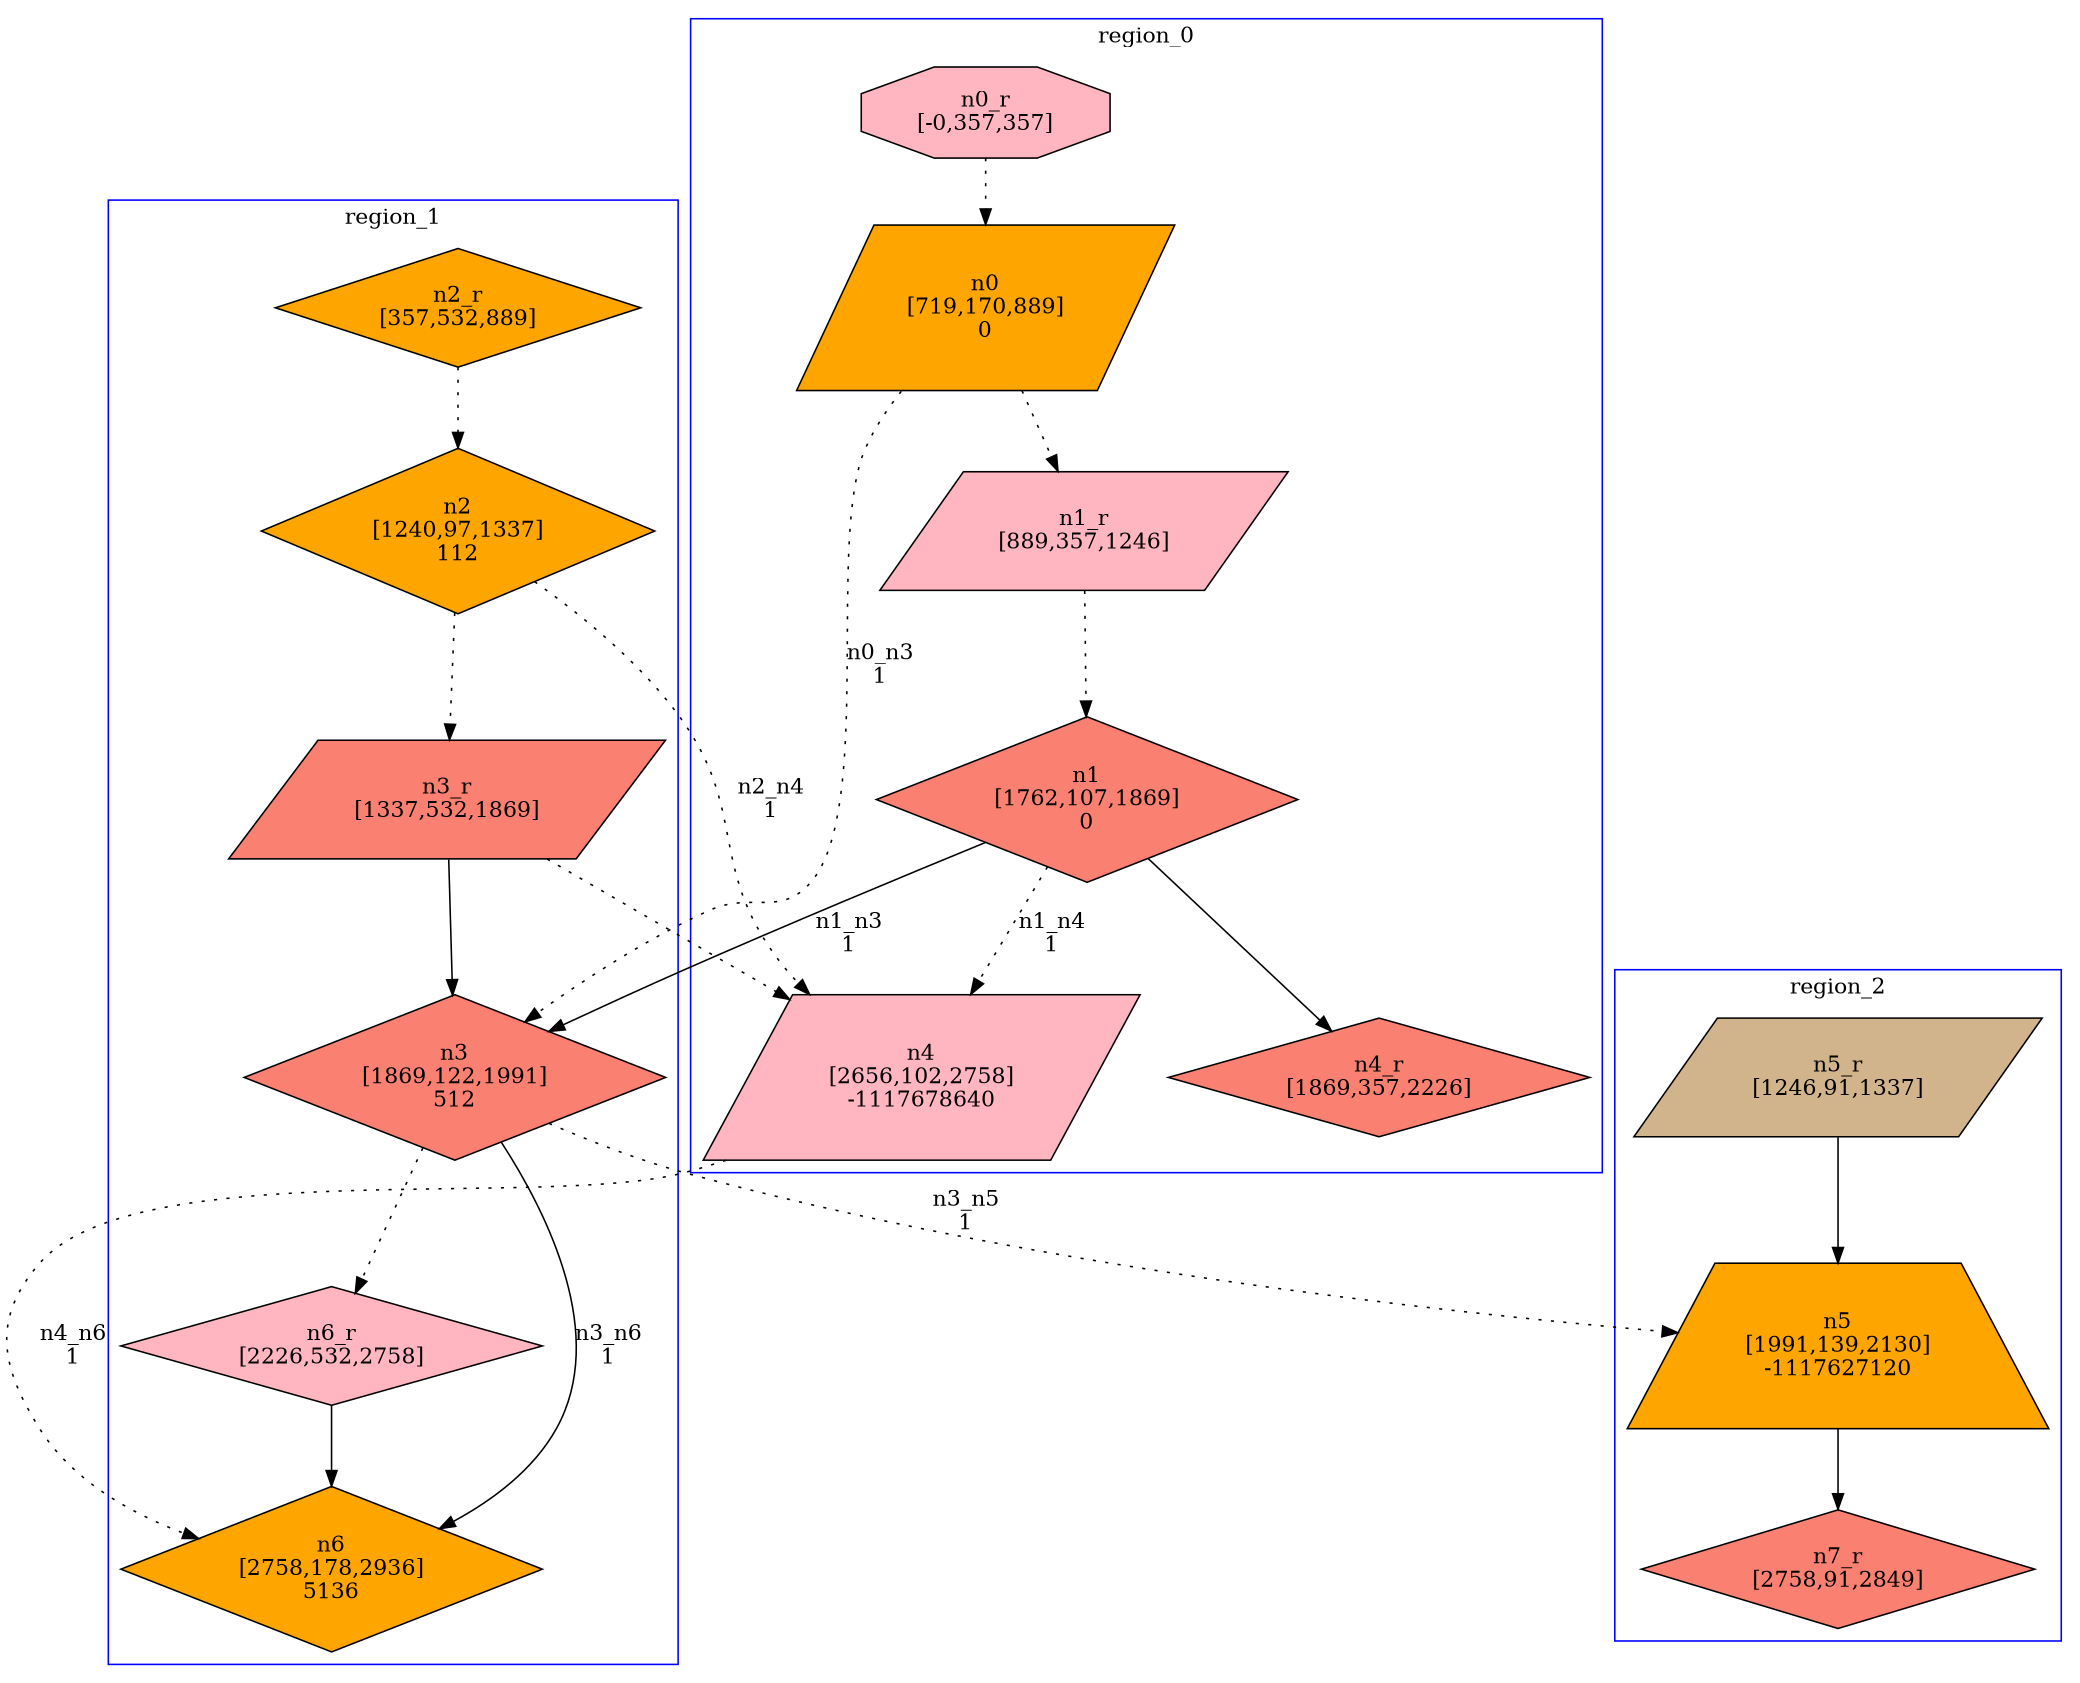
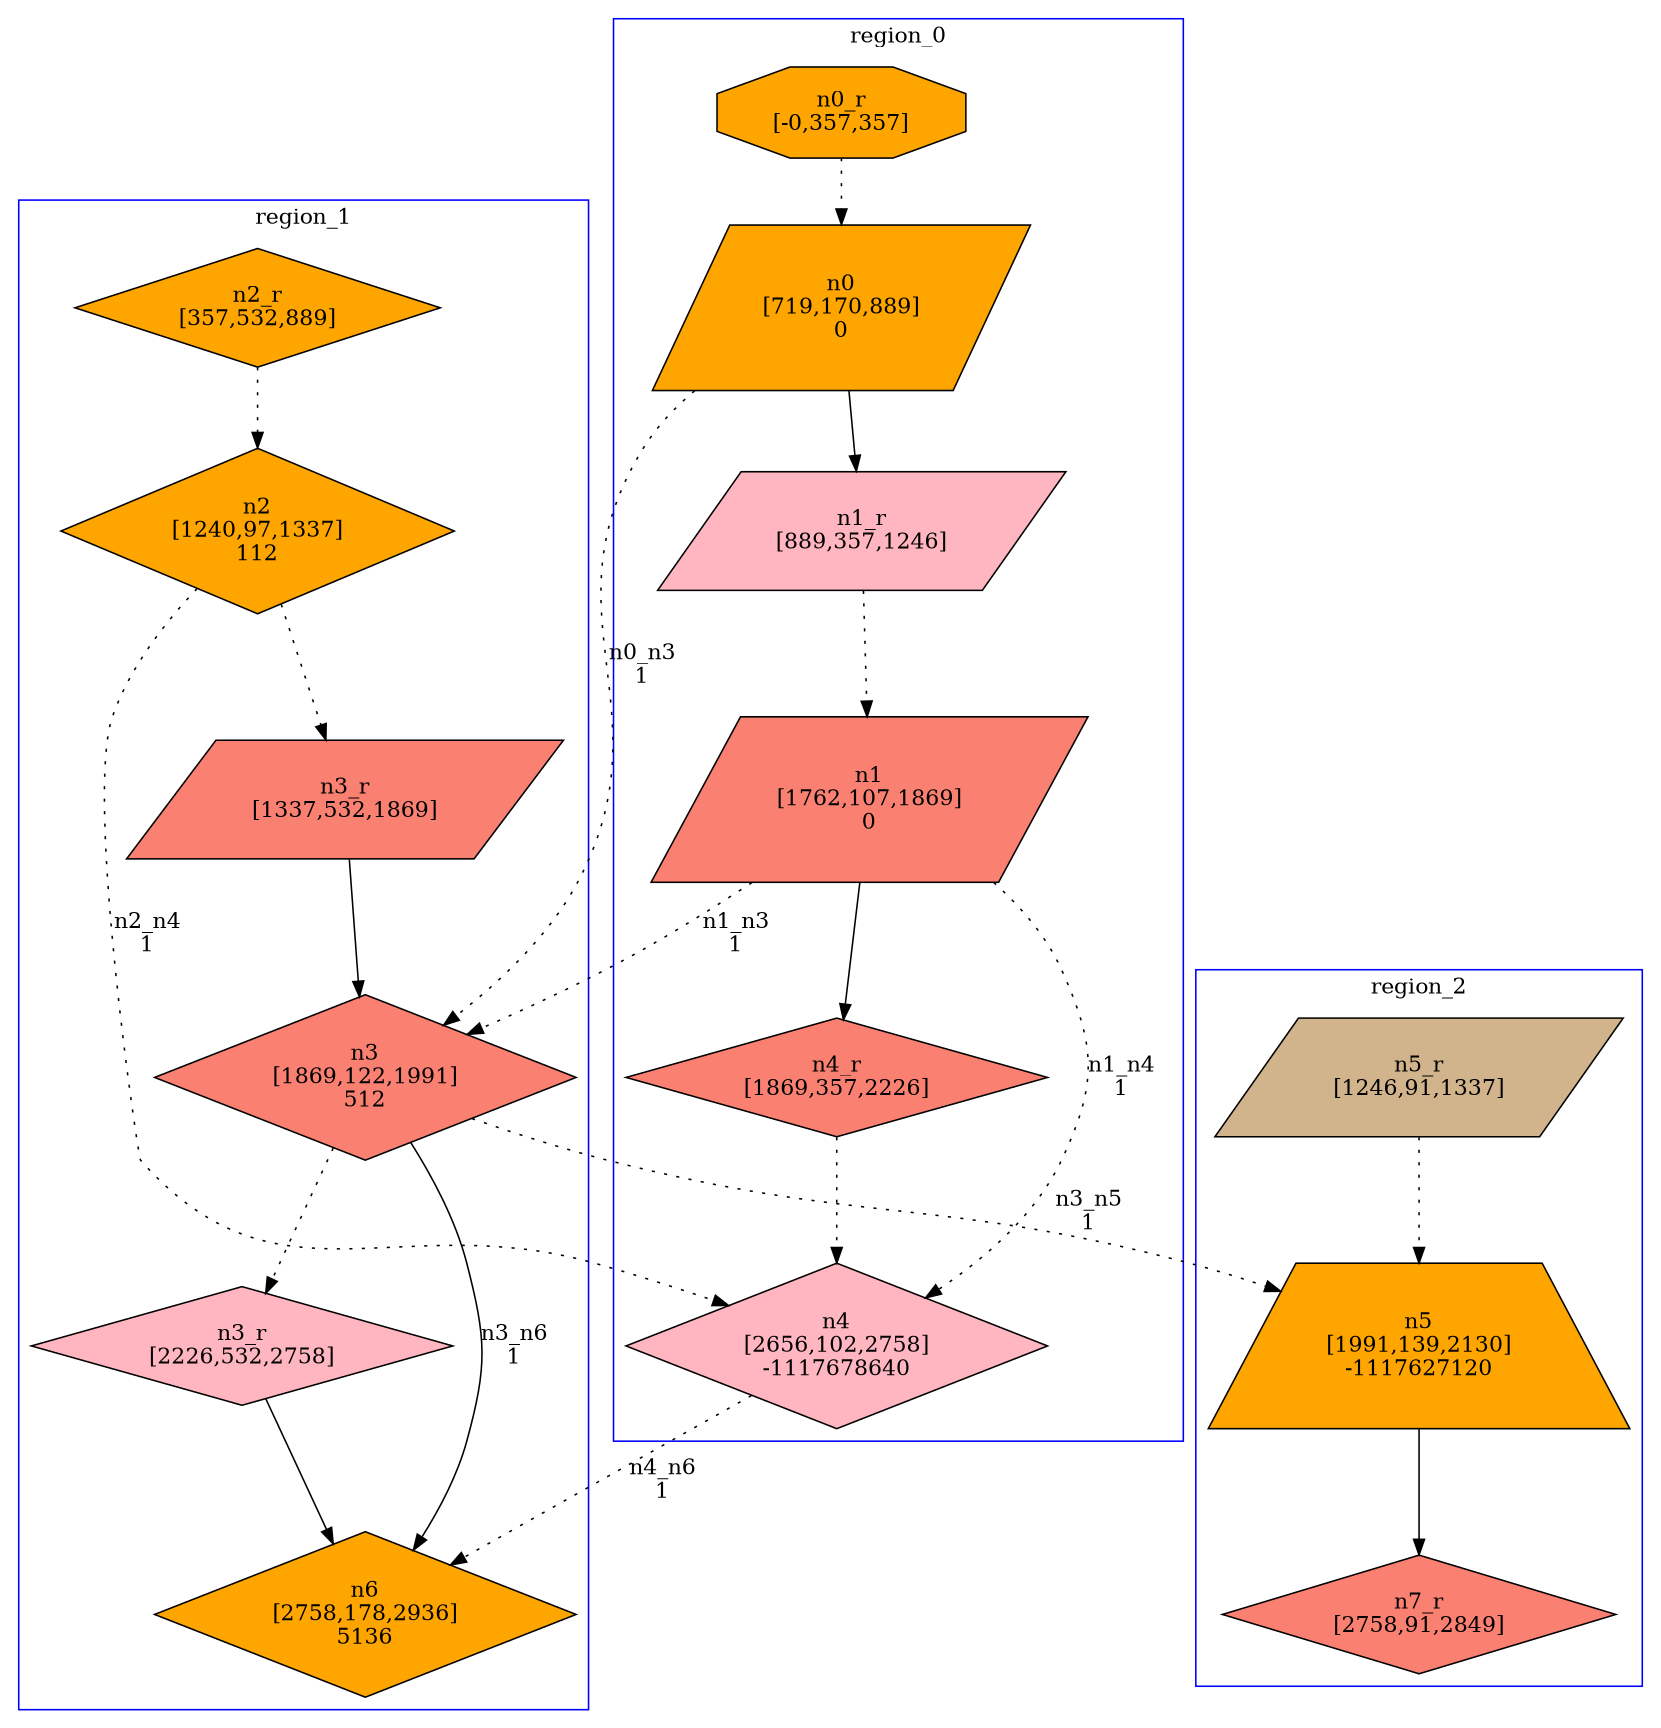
(986, 113) -> (841, 113)
(1037, 424) -> (852, 423)
(1087, 800) -> (870, 800)
(656, 922) -> (837, 1192)
(773, 931) -> (627, 958)
(922, 1077) -> (837, 1346)
(1838, 1192) -> (1419, 1192)
(332, 1346) -> (242, 1346)
